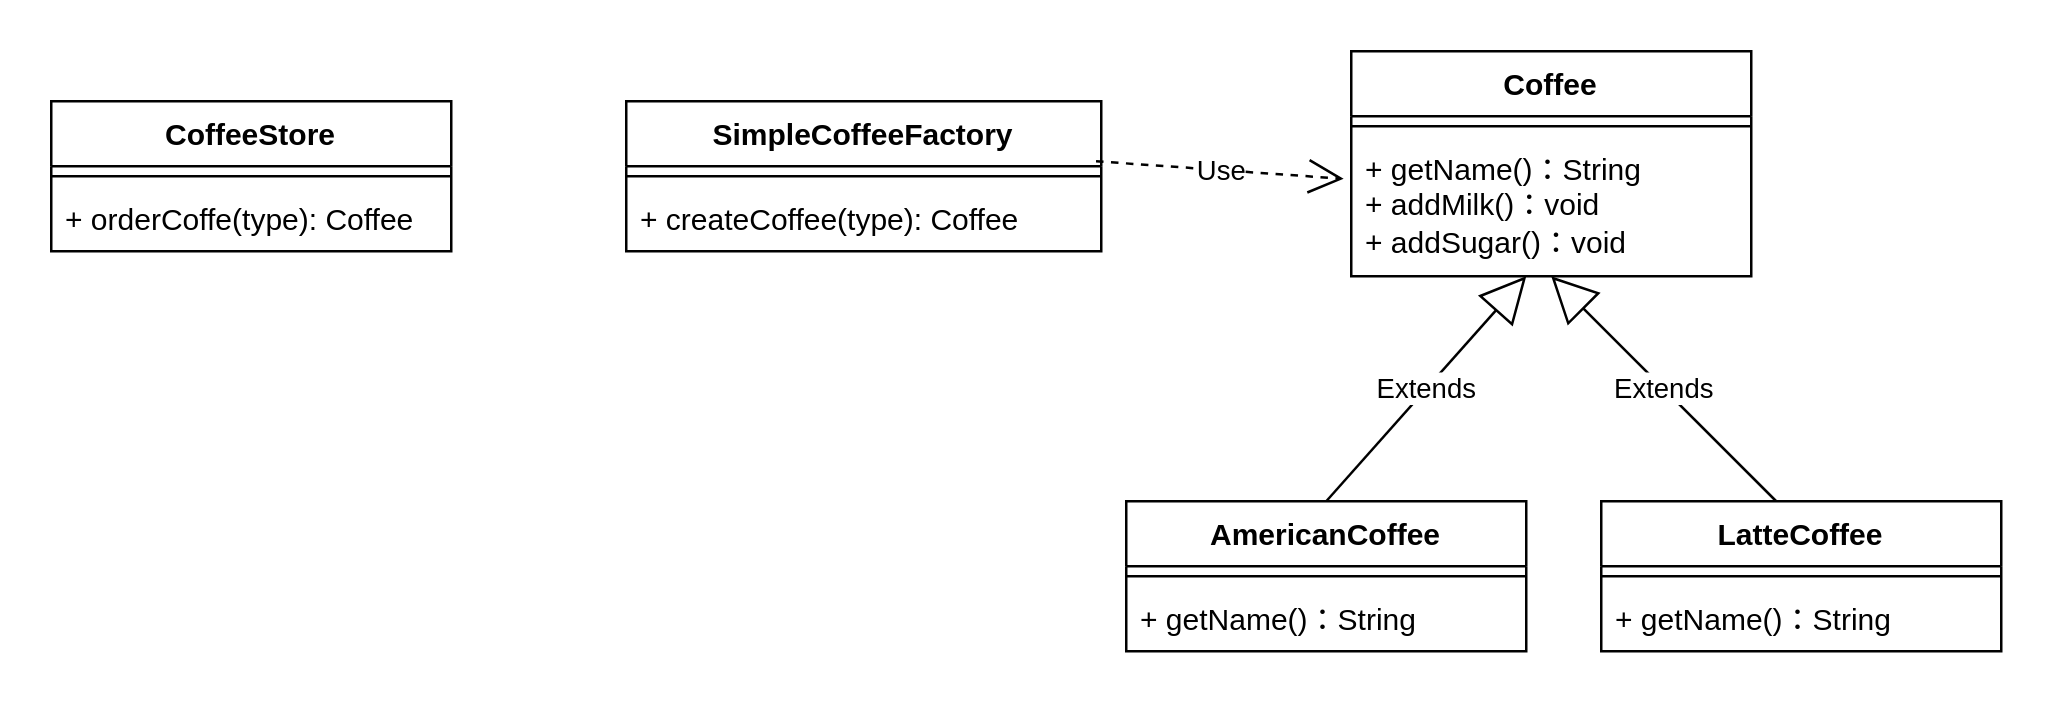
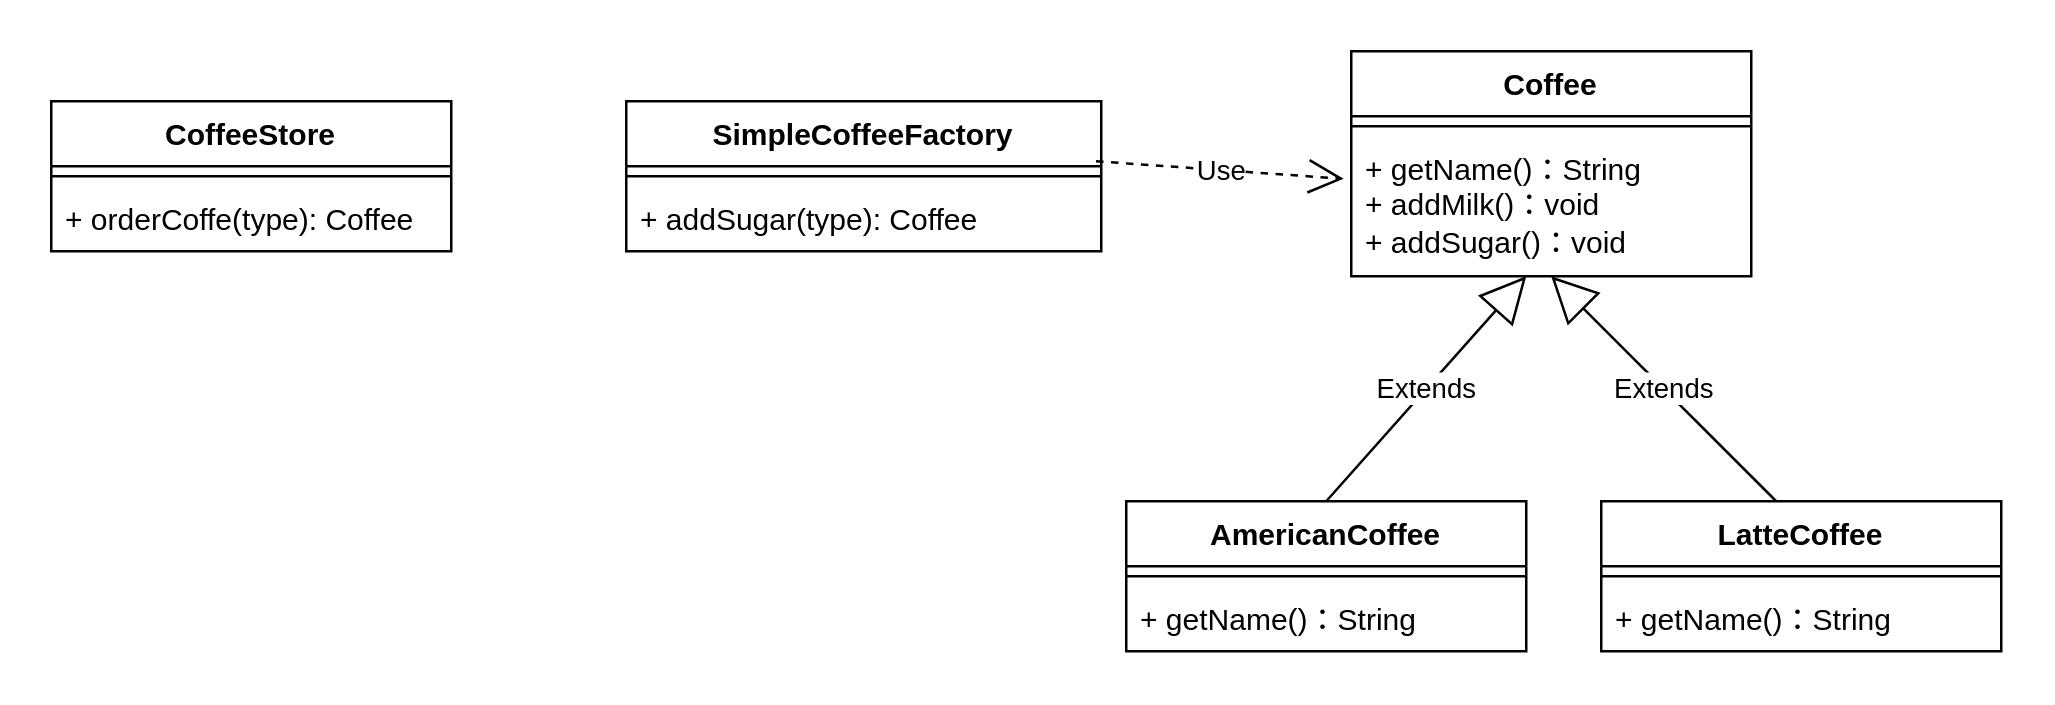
(865, 222) -> (831, 222)
